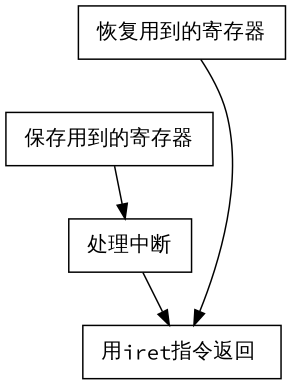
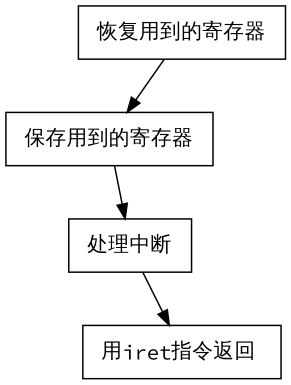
(232, 184) -> (150, 80)
